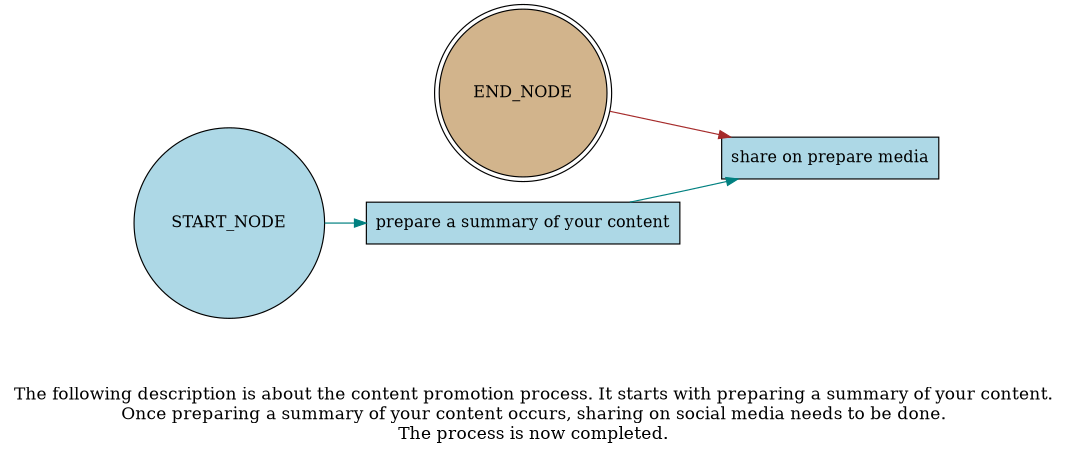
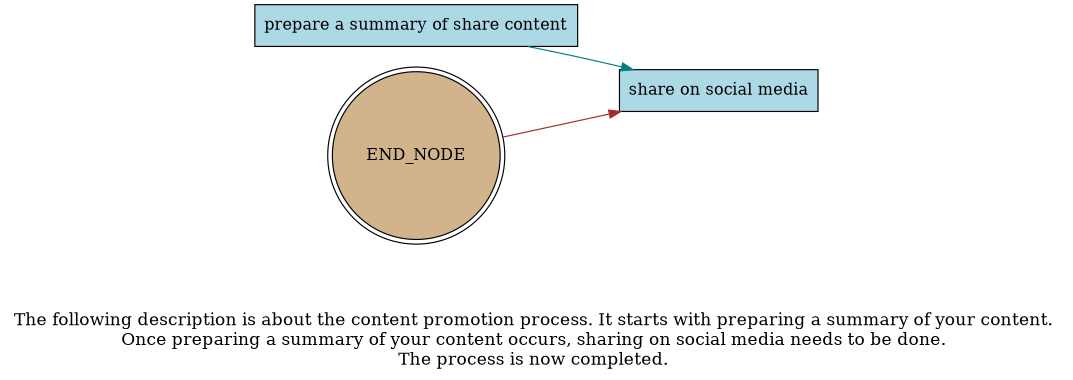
(830, 158) -> (719, 91)
(229, 223) -> none
(523, 223) -> (416, 26)
